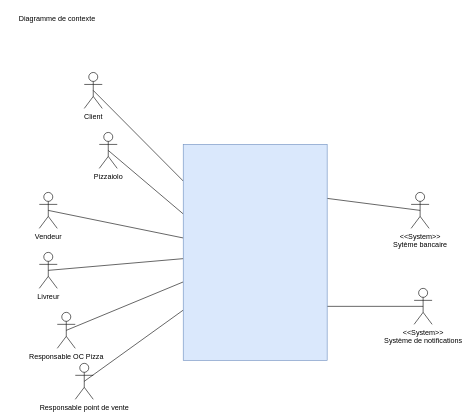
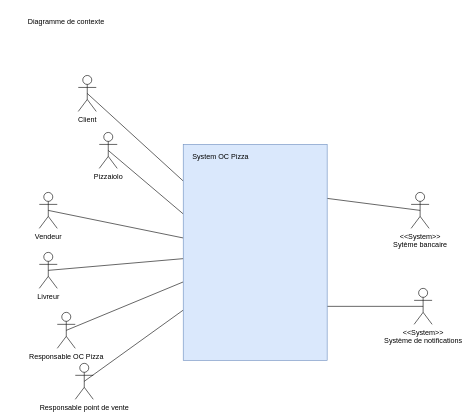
(57, 18) -> (66, 21)
(93, 90) -> (87, 93)
none -> (221, 156)
